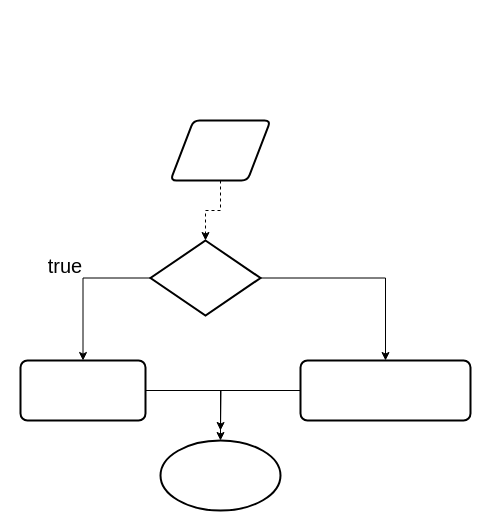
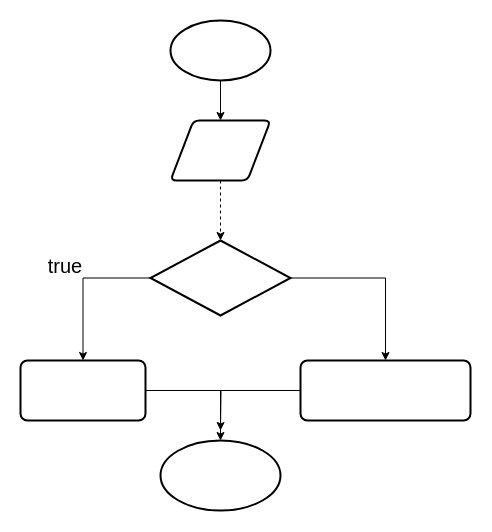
none -> (221, 51)
none -> (221, 97)
(206, 278) -> (221, 278)
